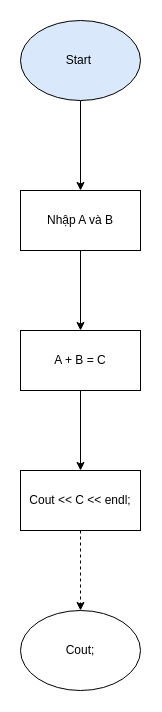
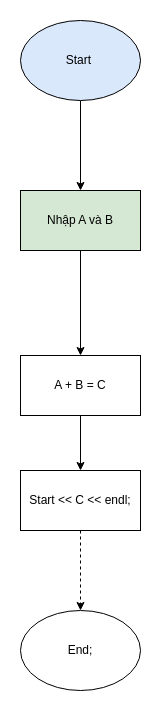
(81, 221) -> (81, 221)
(81, 361) -> (81, 386)
(81, 501) -> (81, 501)
(81, 651) -> (81, 651)
